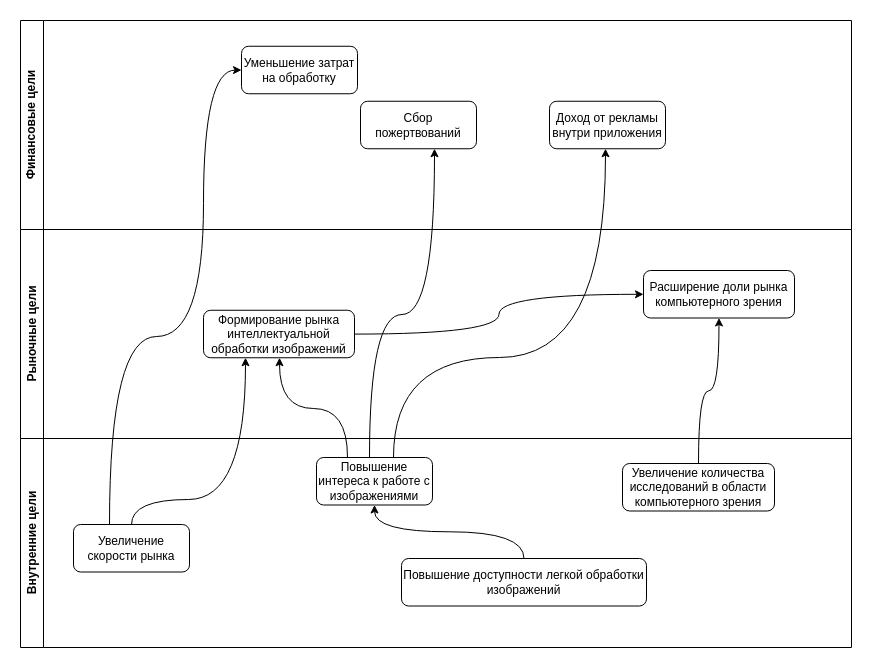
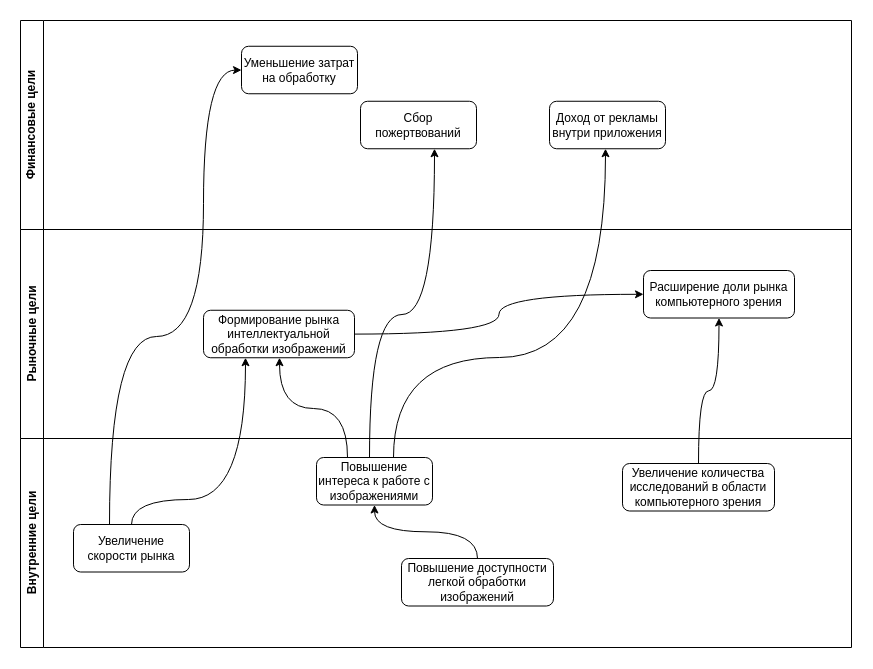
(524, 582) -> (478, 582)
